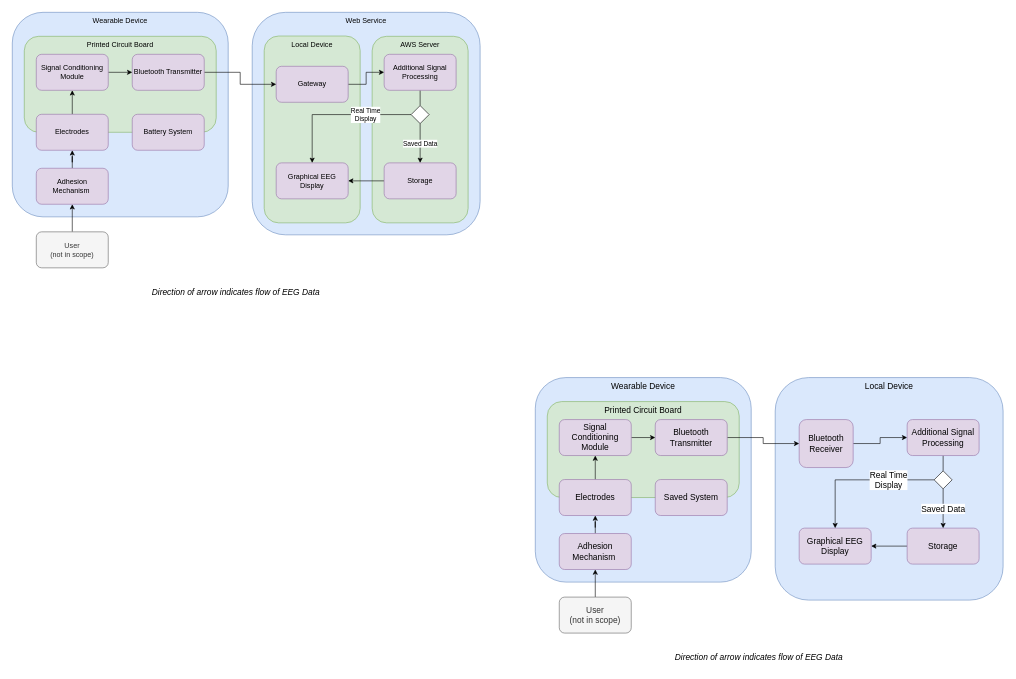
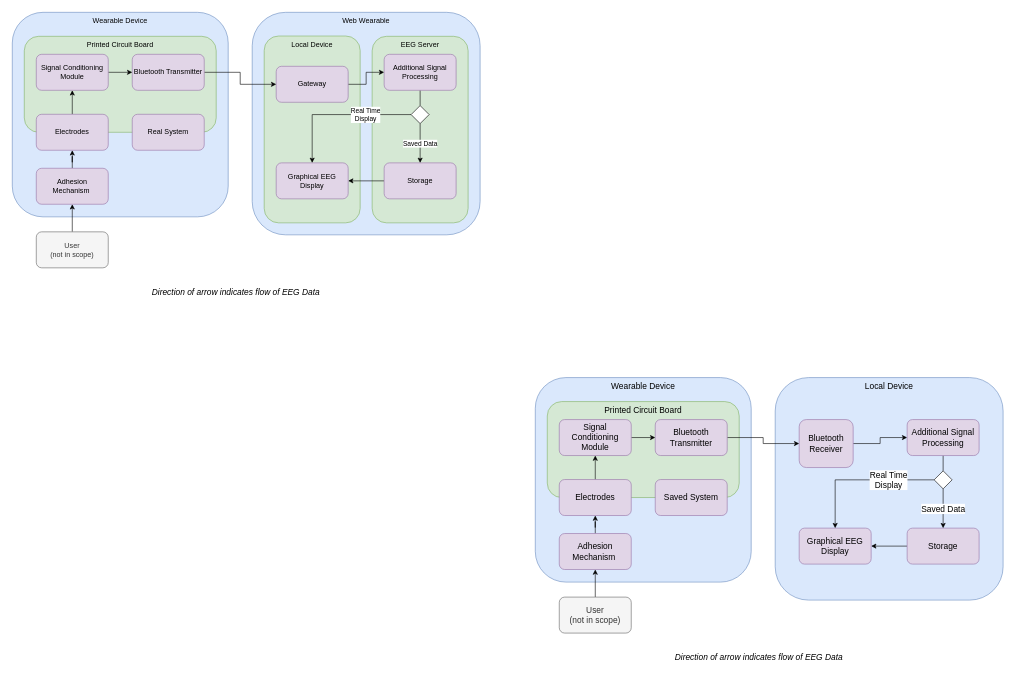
(366, 21) -> (366, 21)
(420, 45) -> (420, 45)
(168, 132) -> (168, 132)
